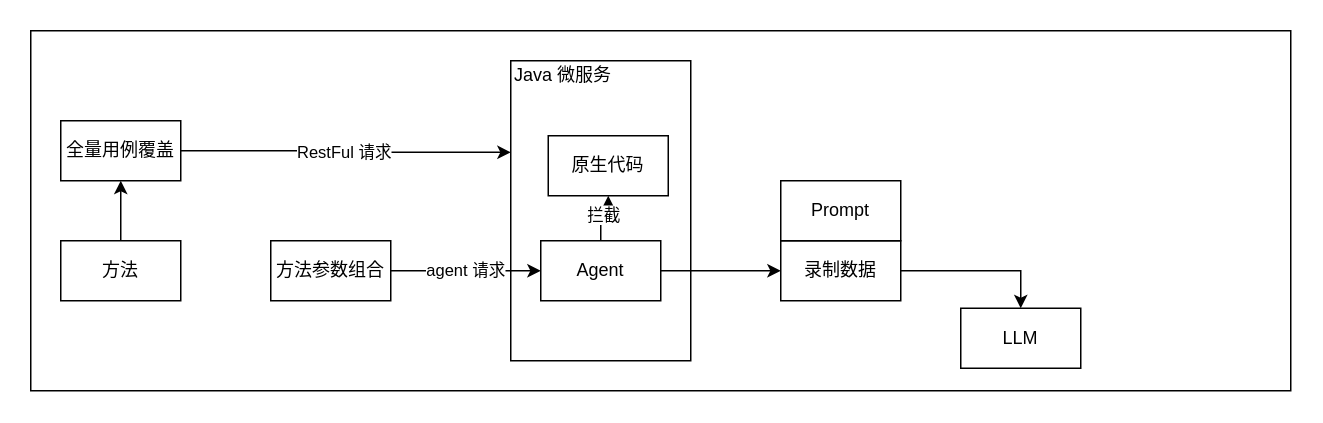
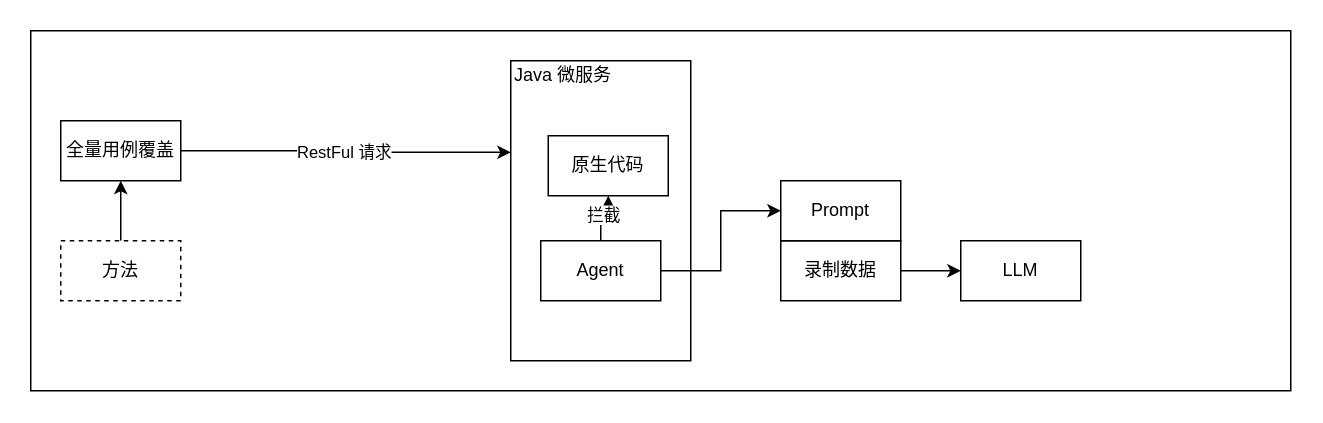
(121, 271) -> (121, 271)
(331, 271) -> none
(461, 271) -> none
(744, 271) -> (721, 218)
(1021, 338) -> (1021, 271)
